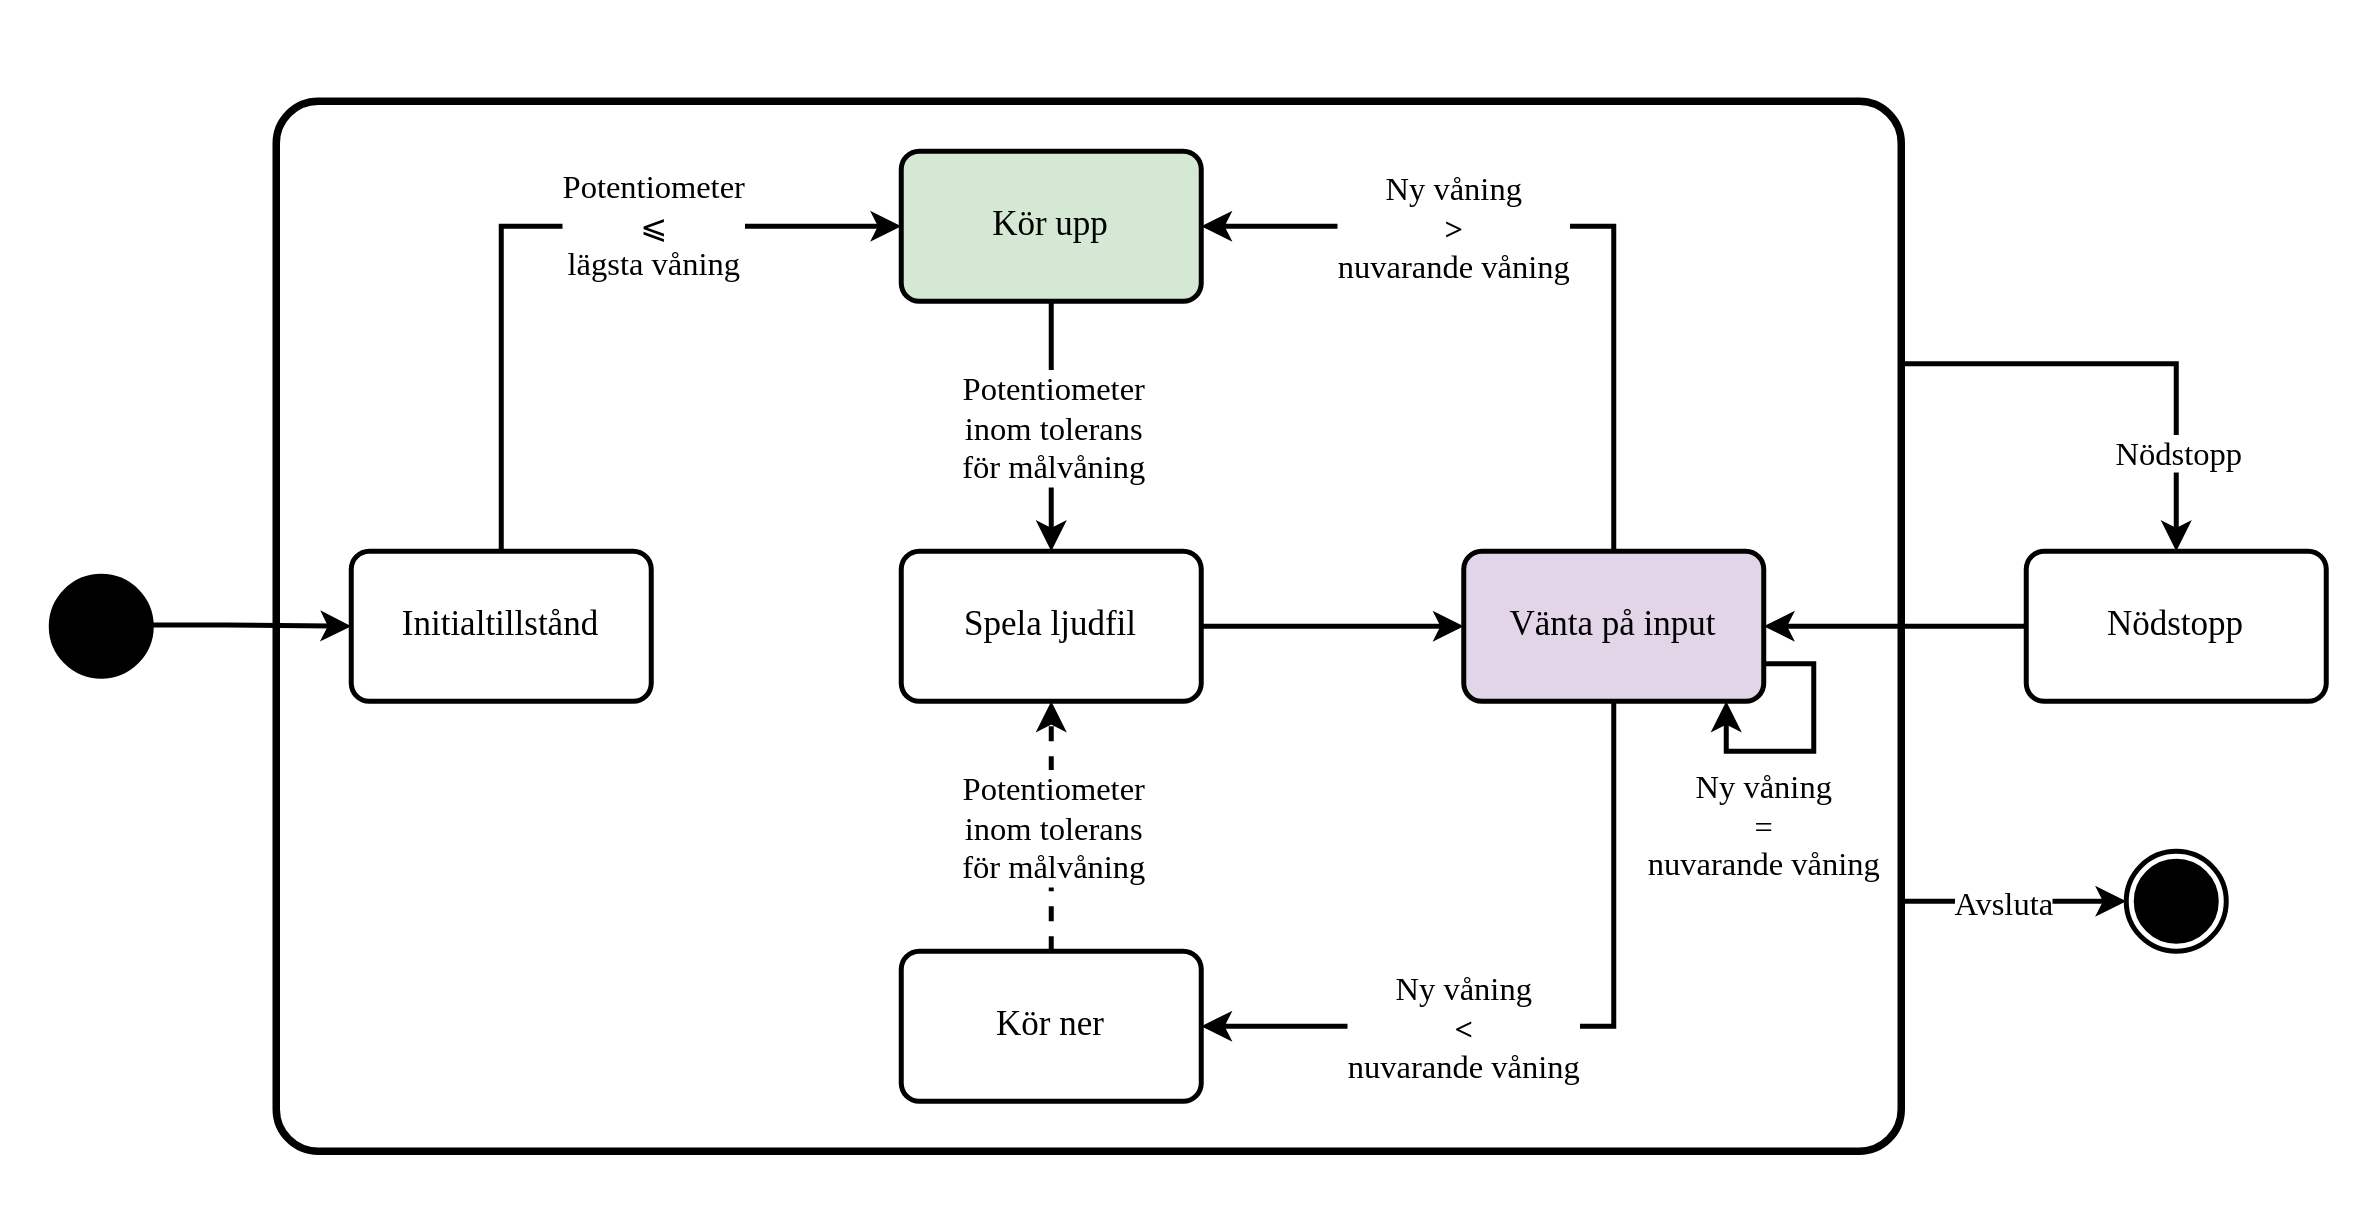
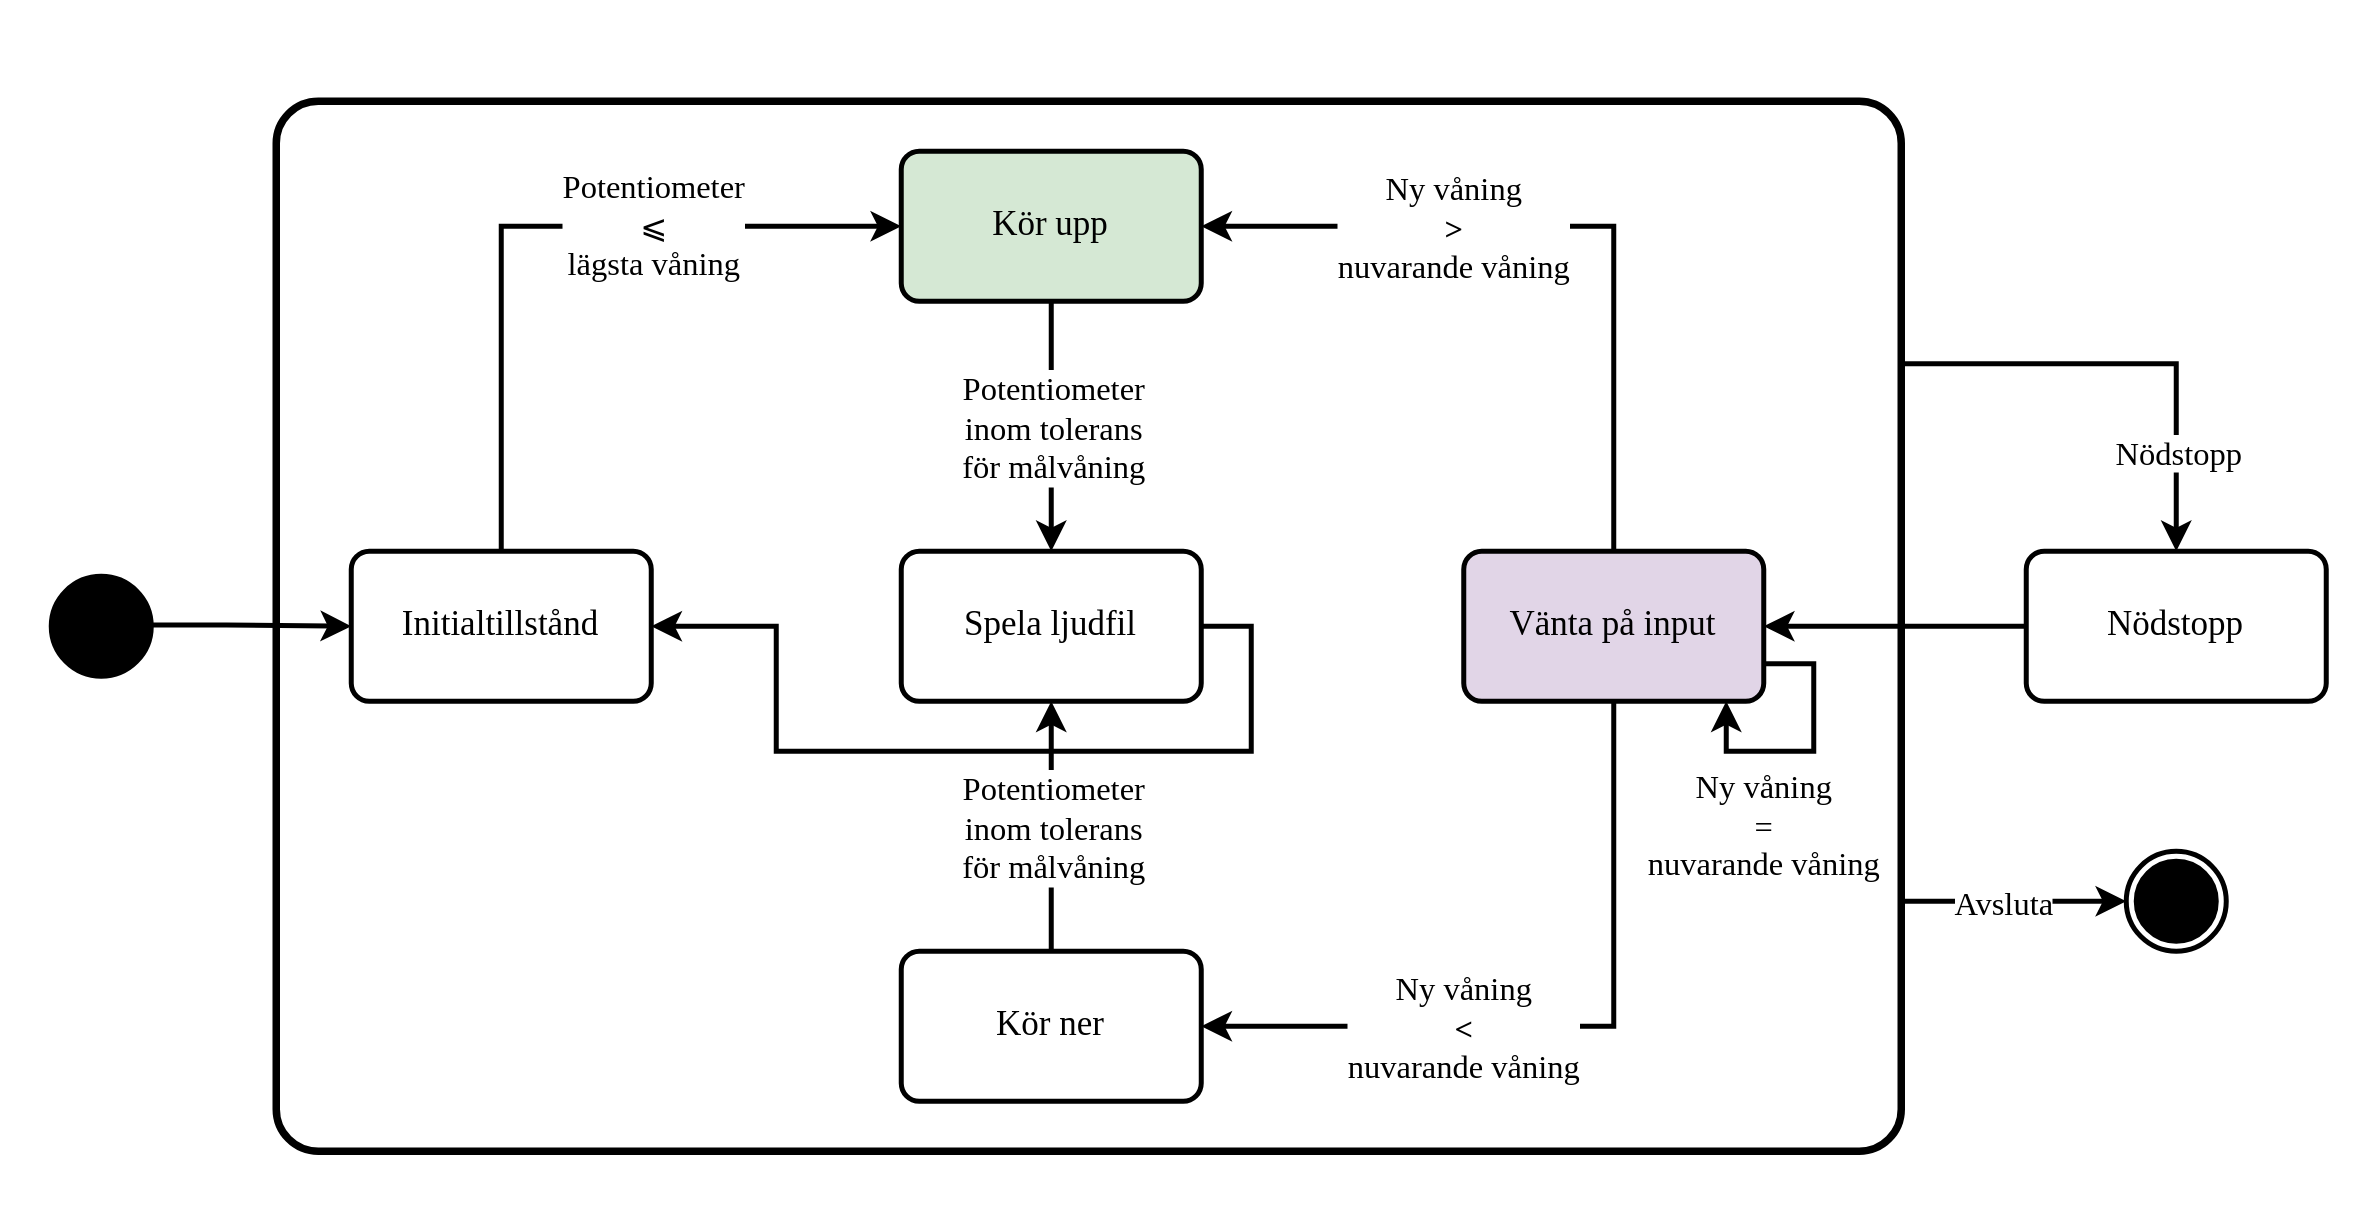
(1348, 626) -> (797, 751)
(1051, 928) -> (1051, 928)
